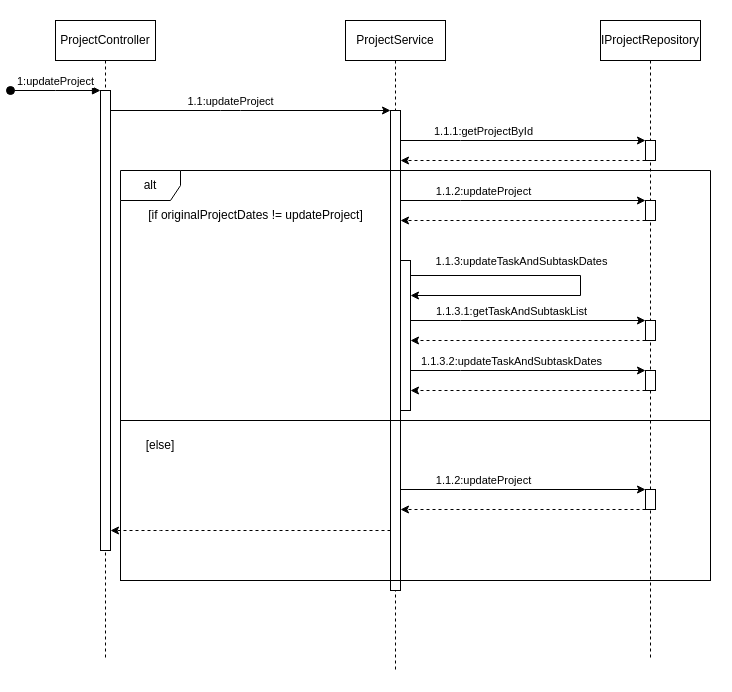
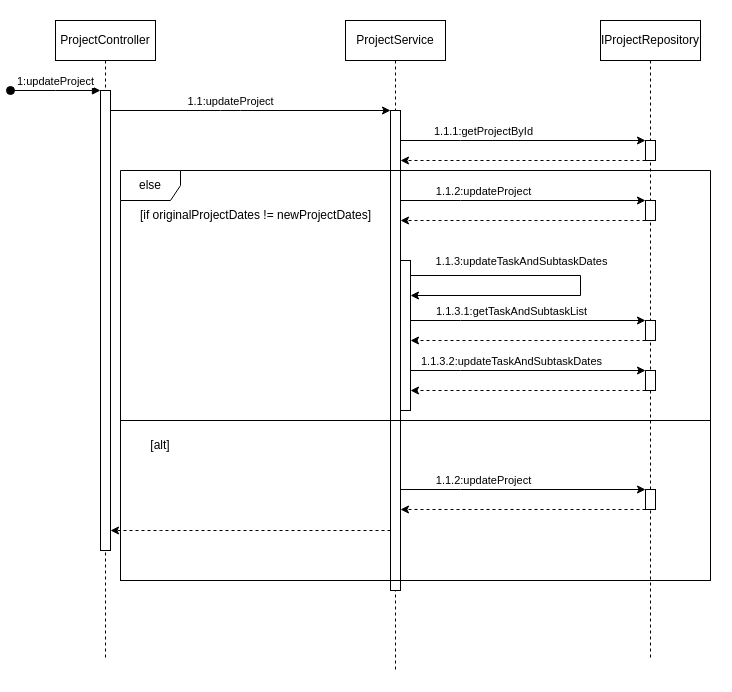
(151, 186) -> (151, 186)
(256, 216) -> (256, 216)
(161, 446) -> (161, 446)
